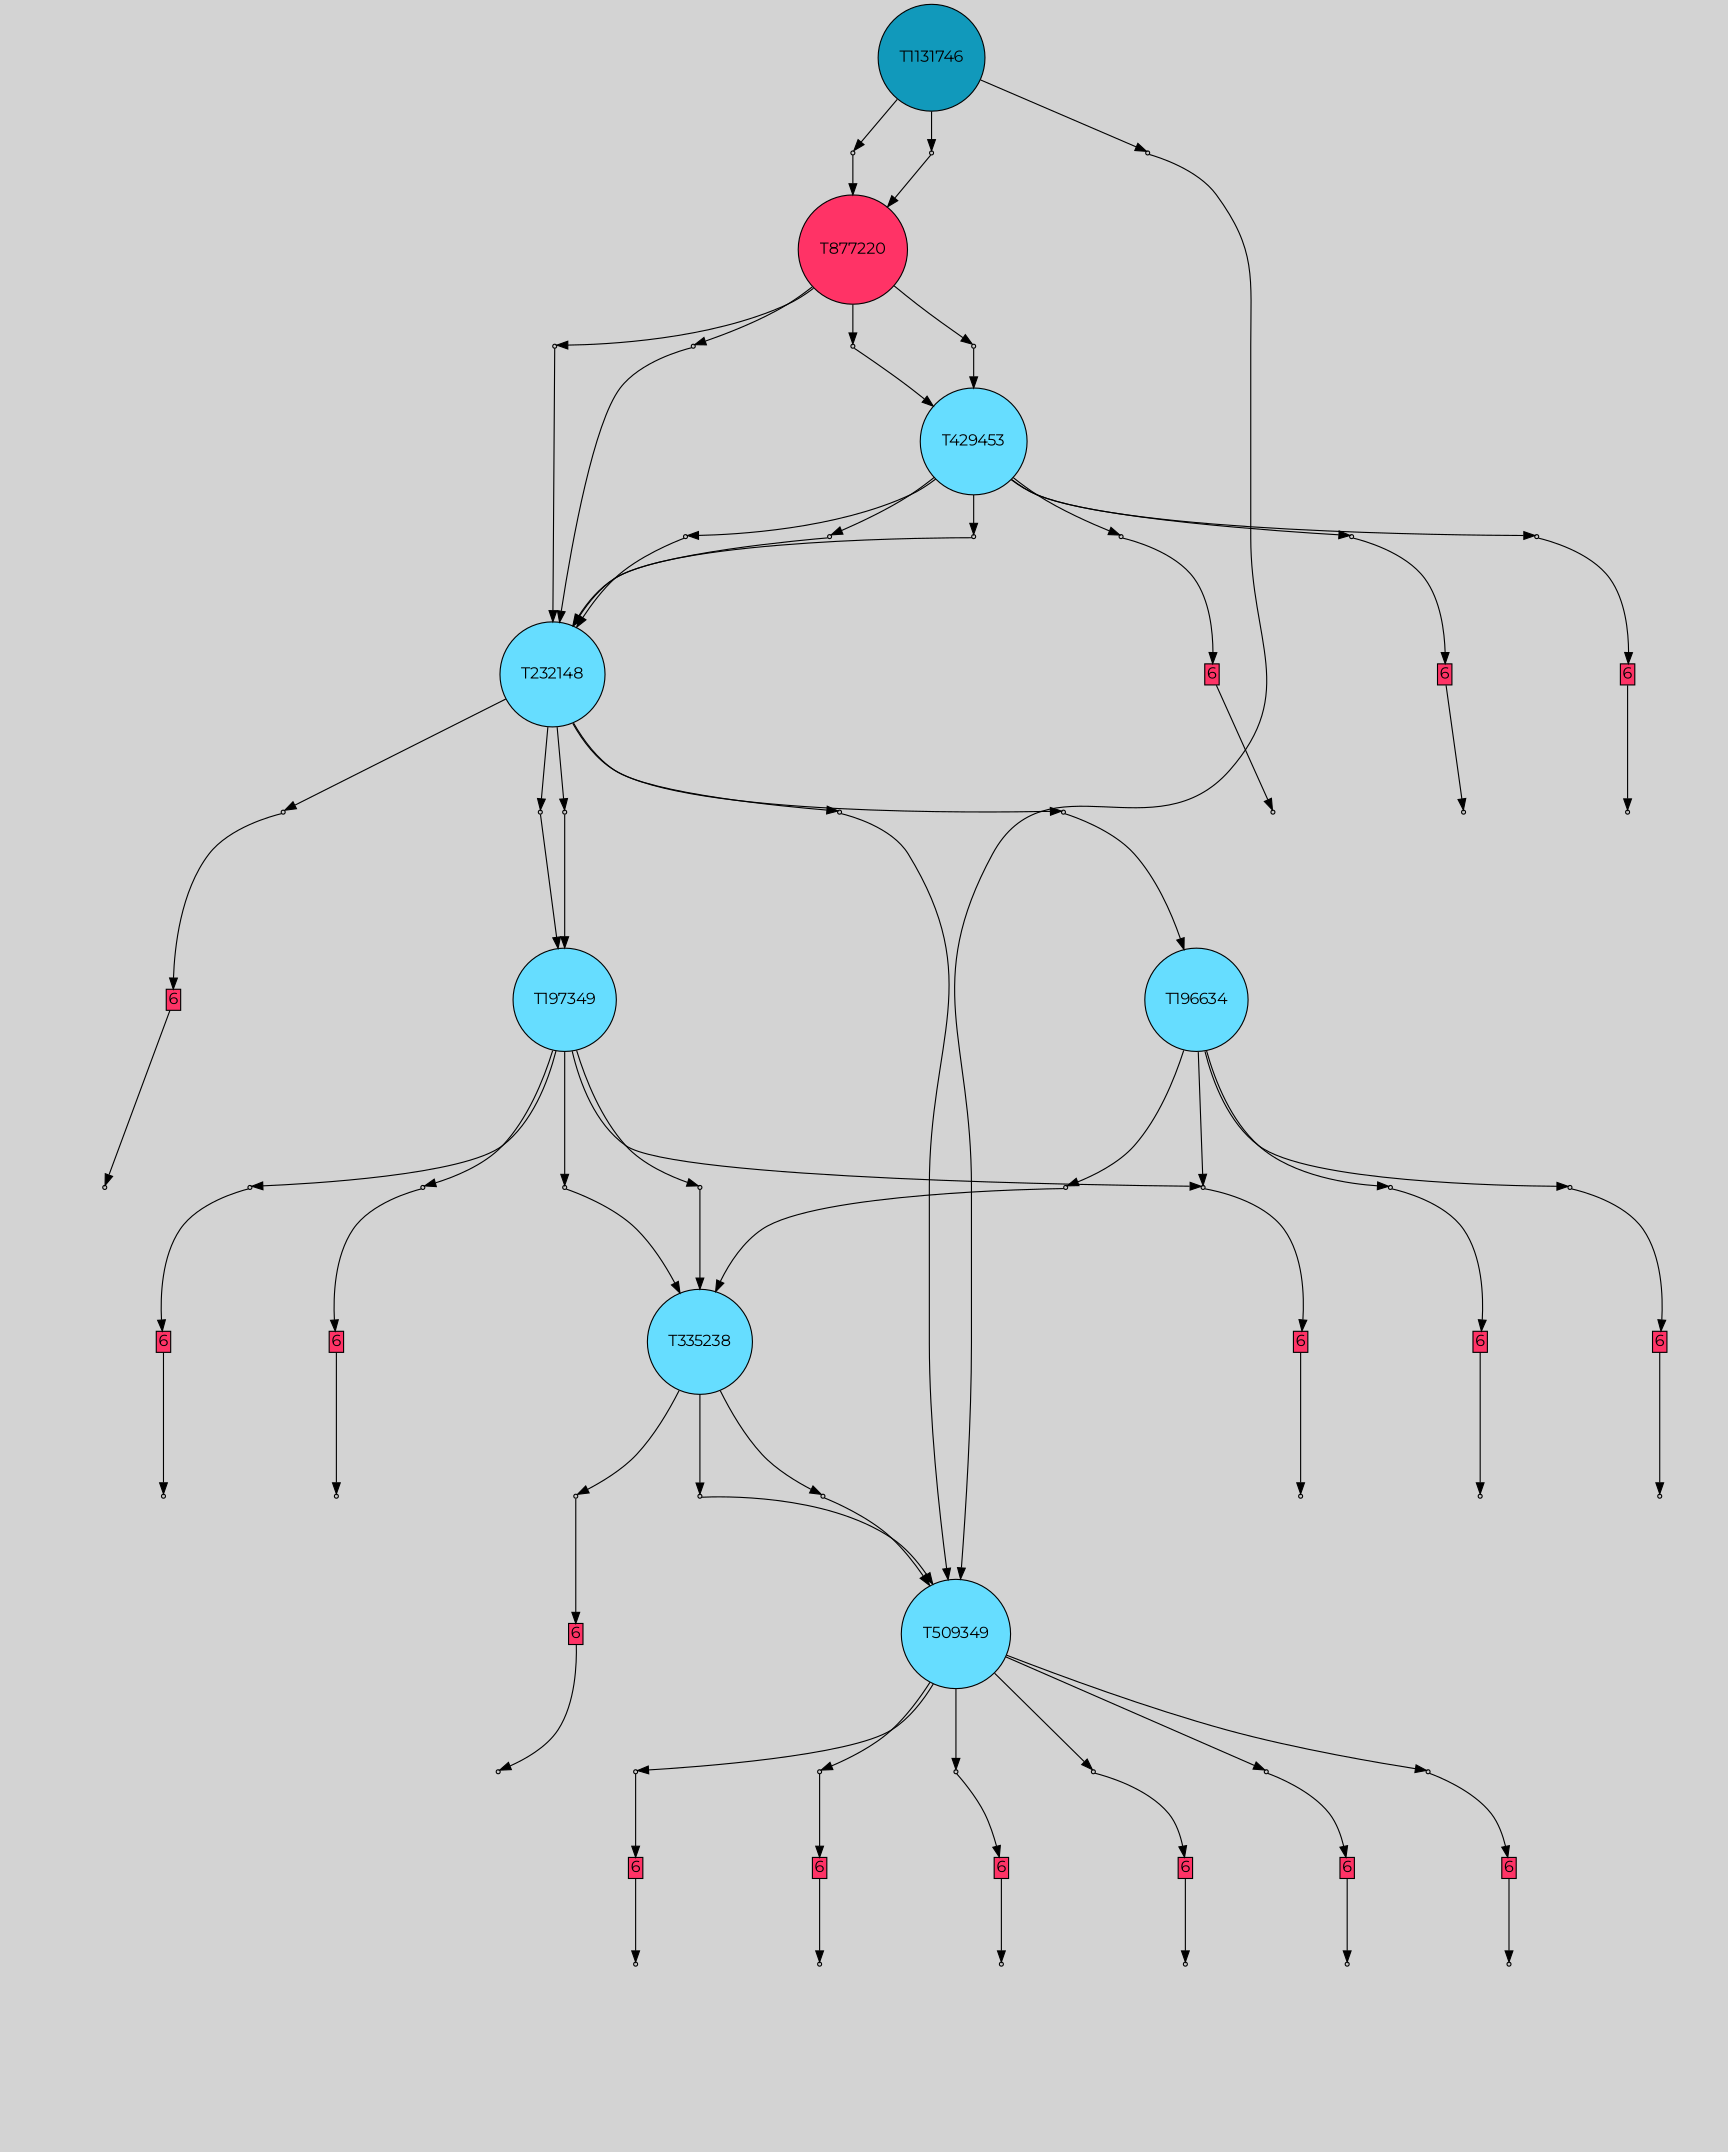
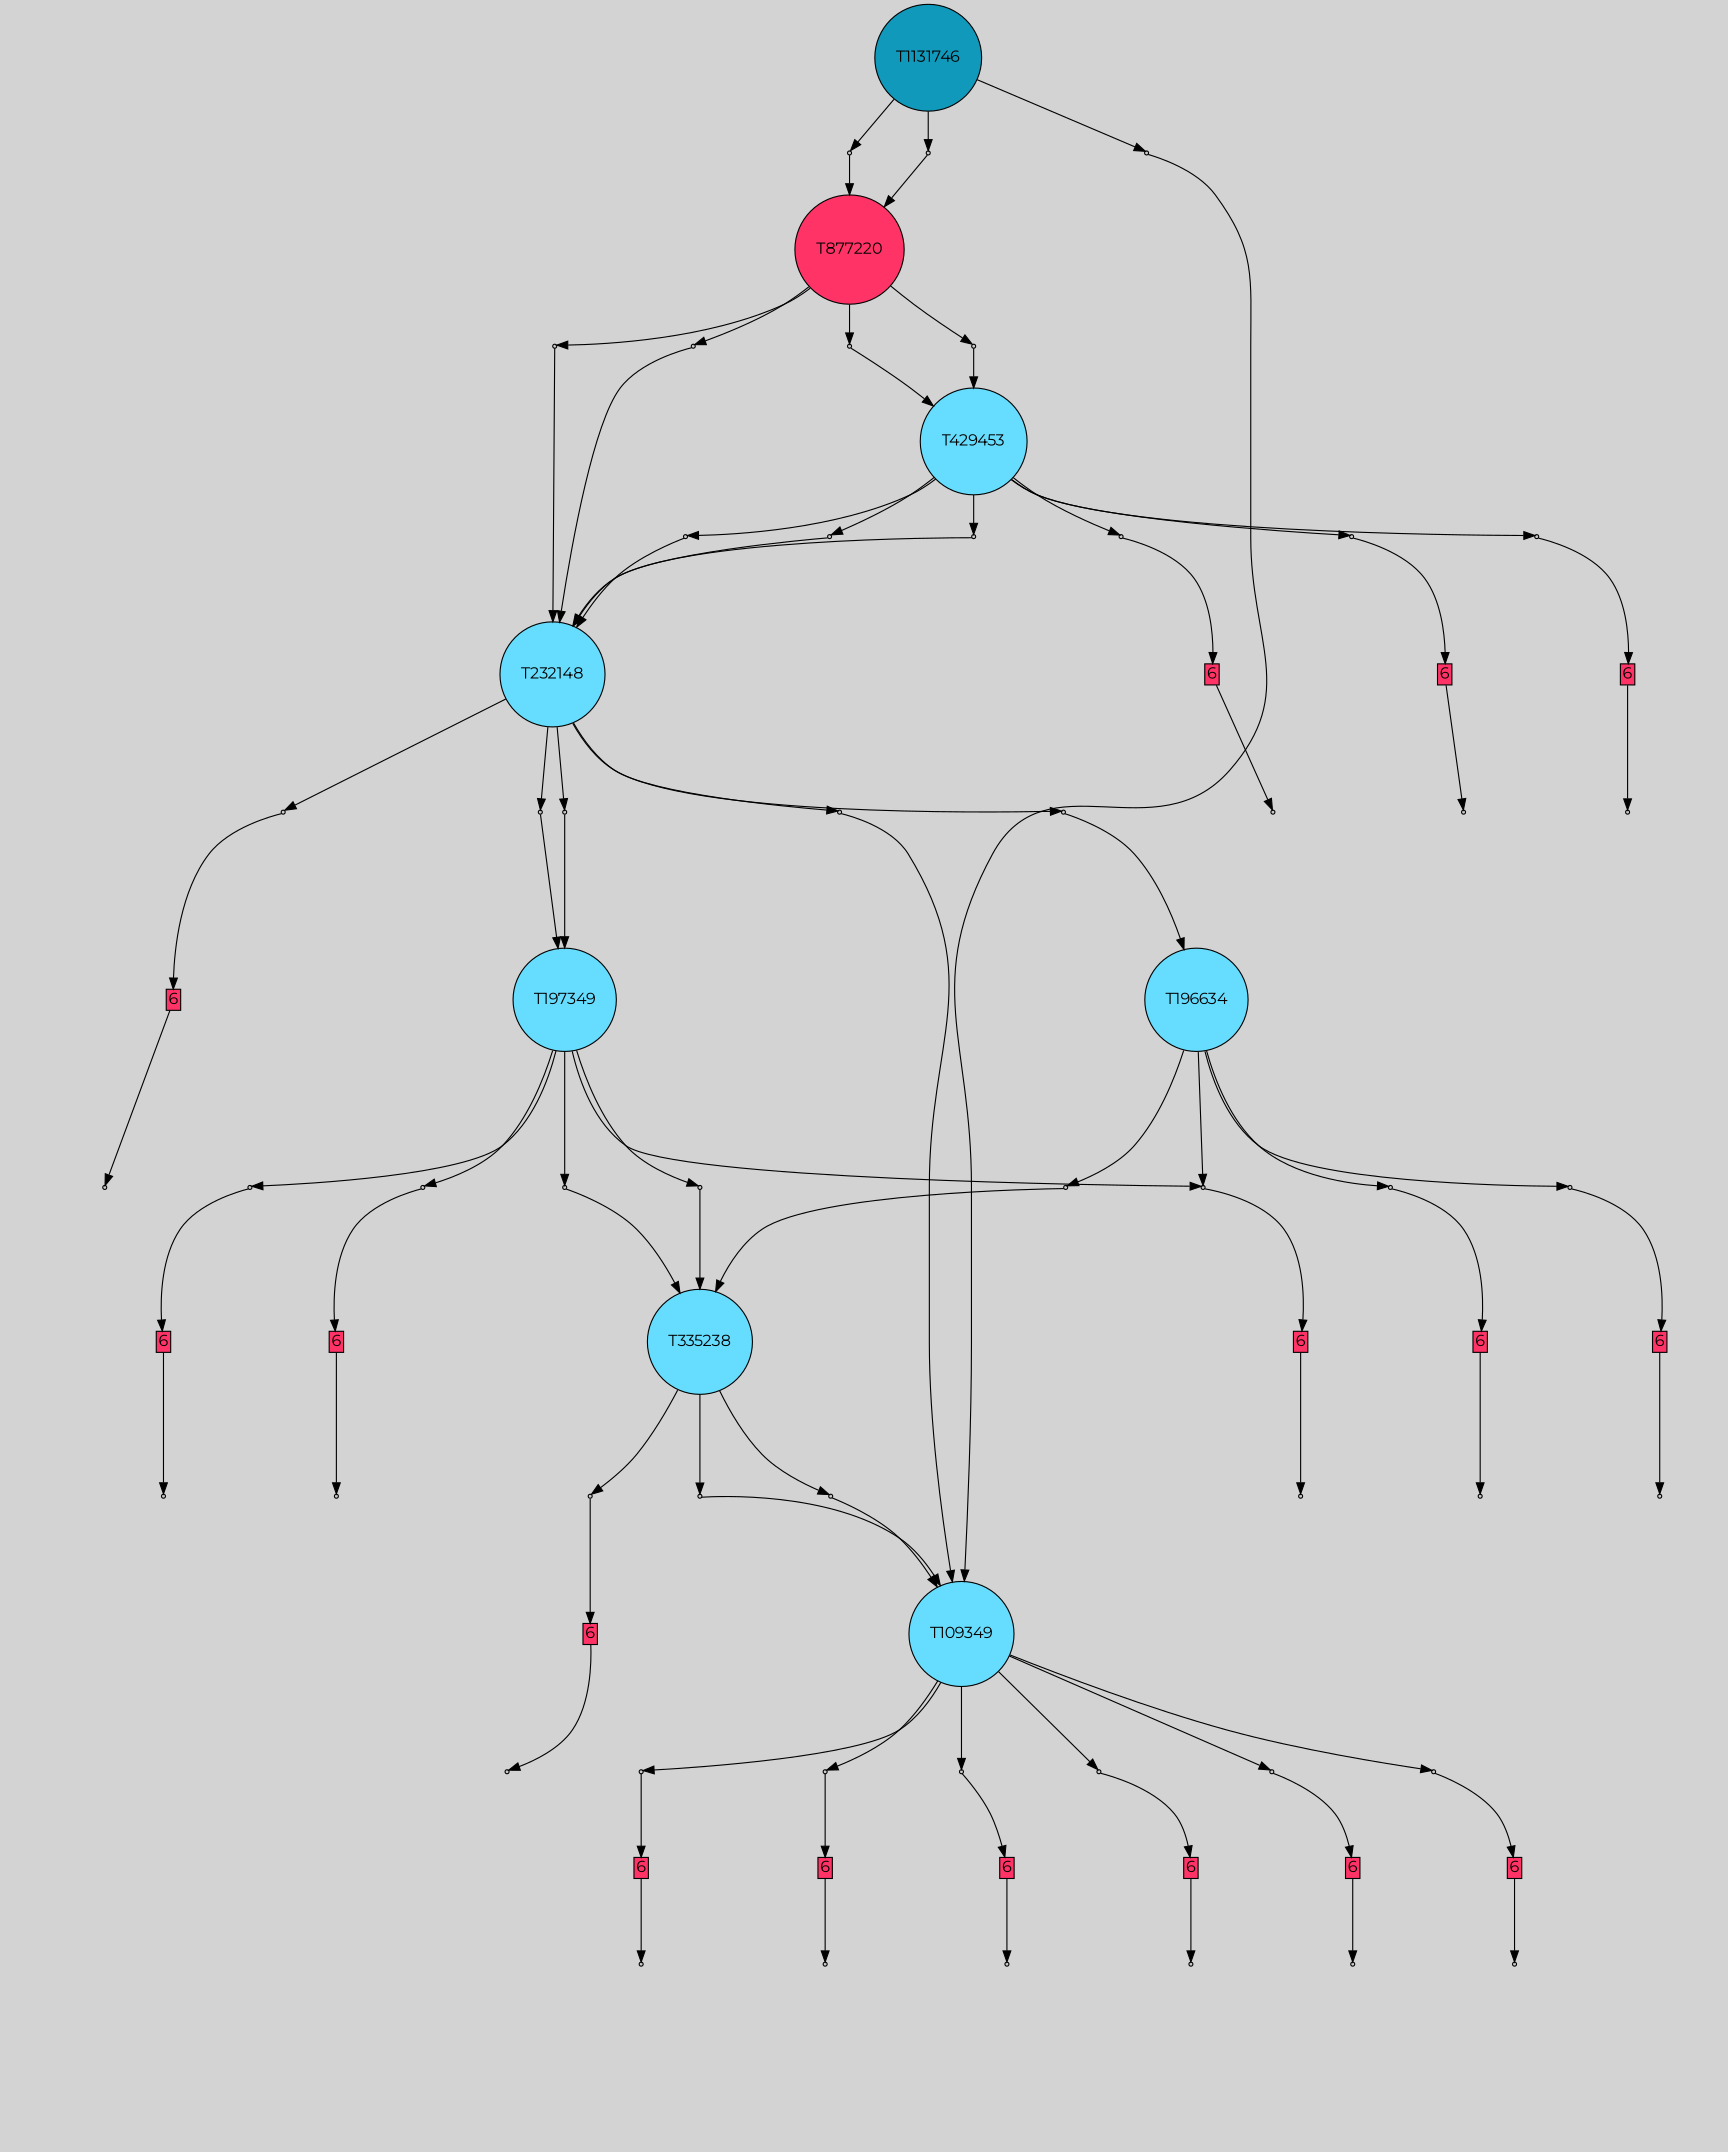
(956, 1634) -> (961, 1634)
